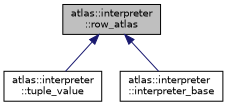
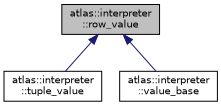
(112, 19) -> (111, 19)
(172, 86) -> (169, 86)
